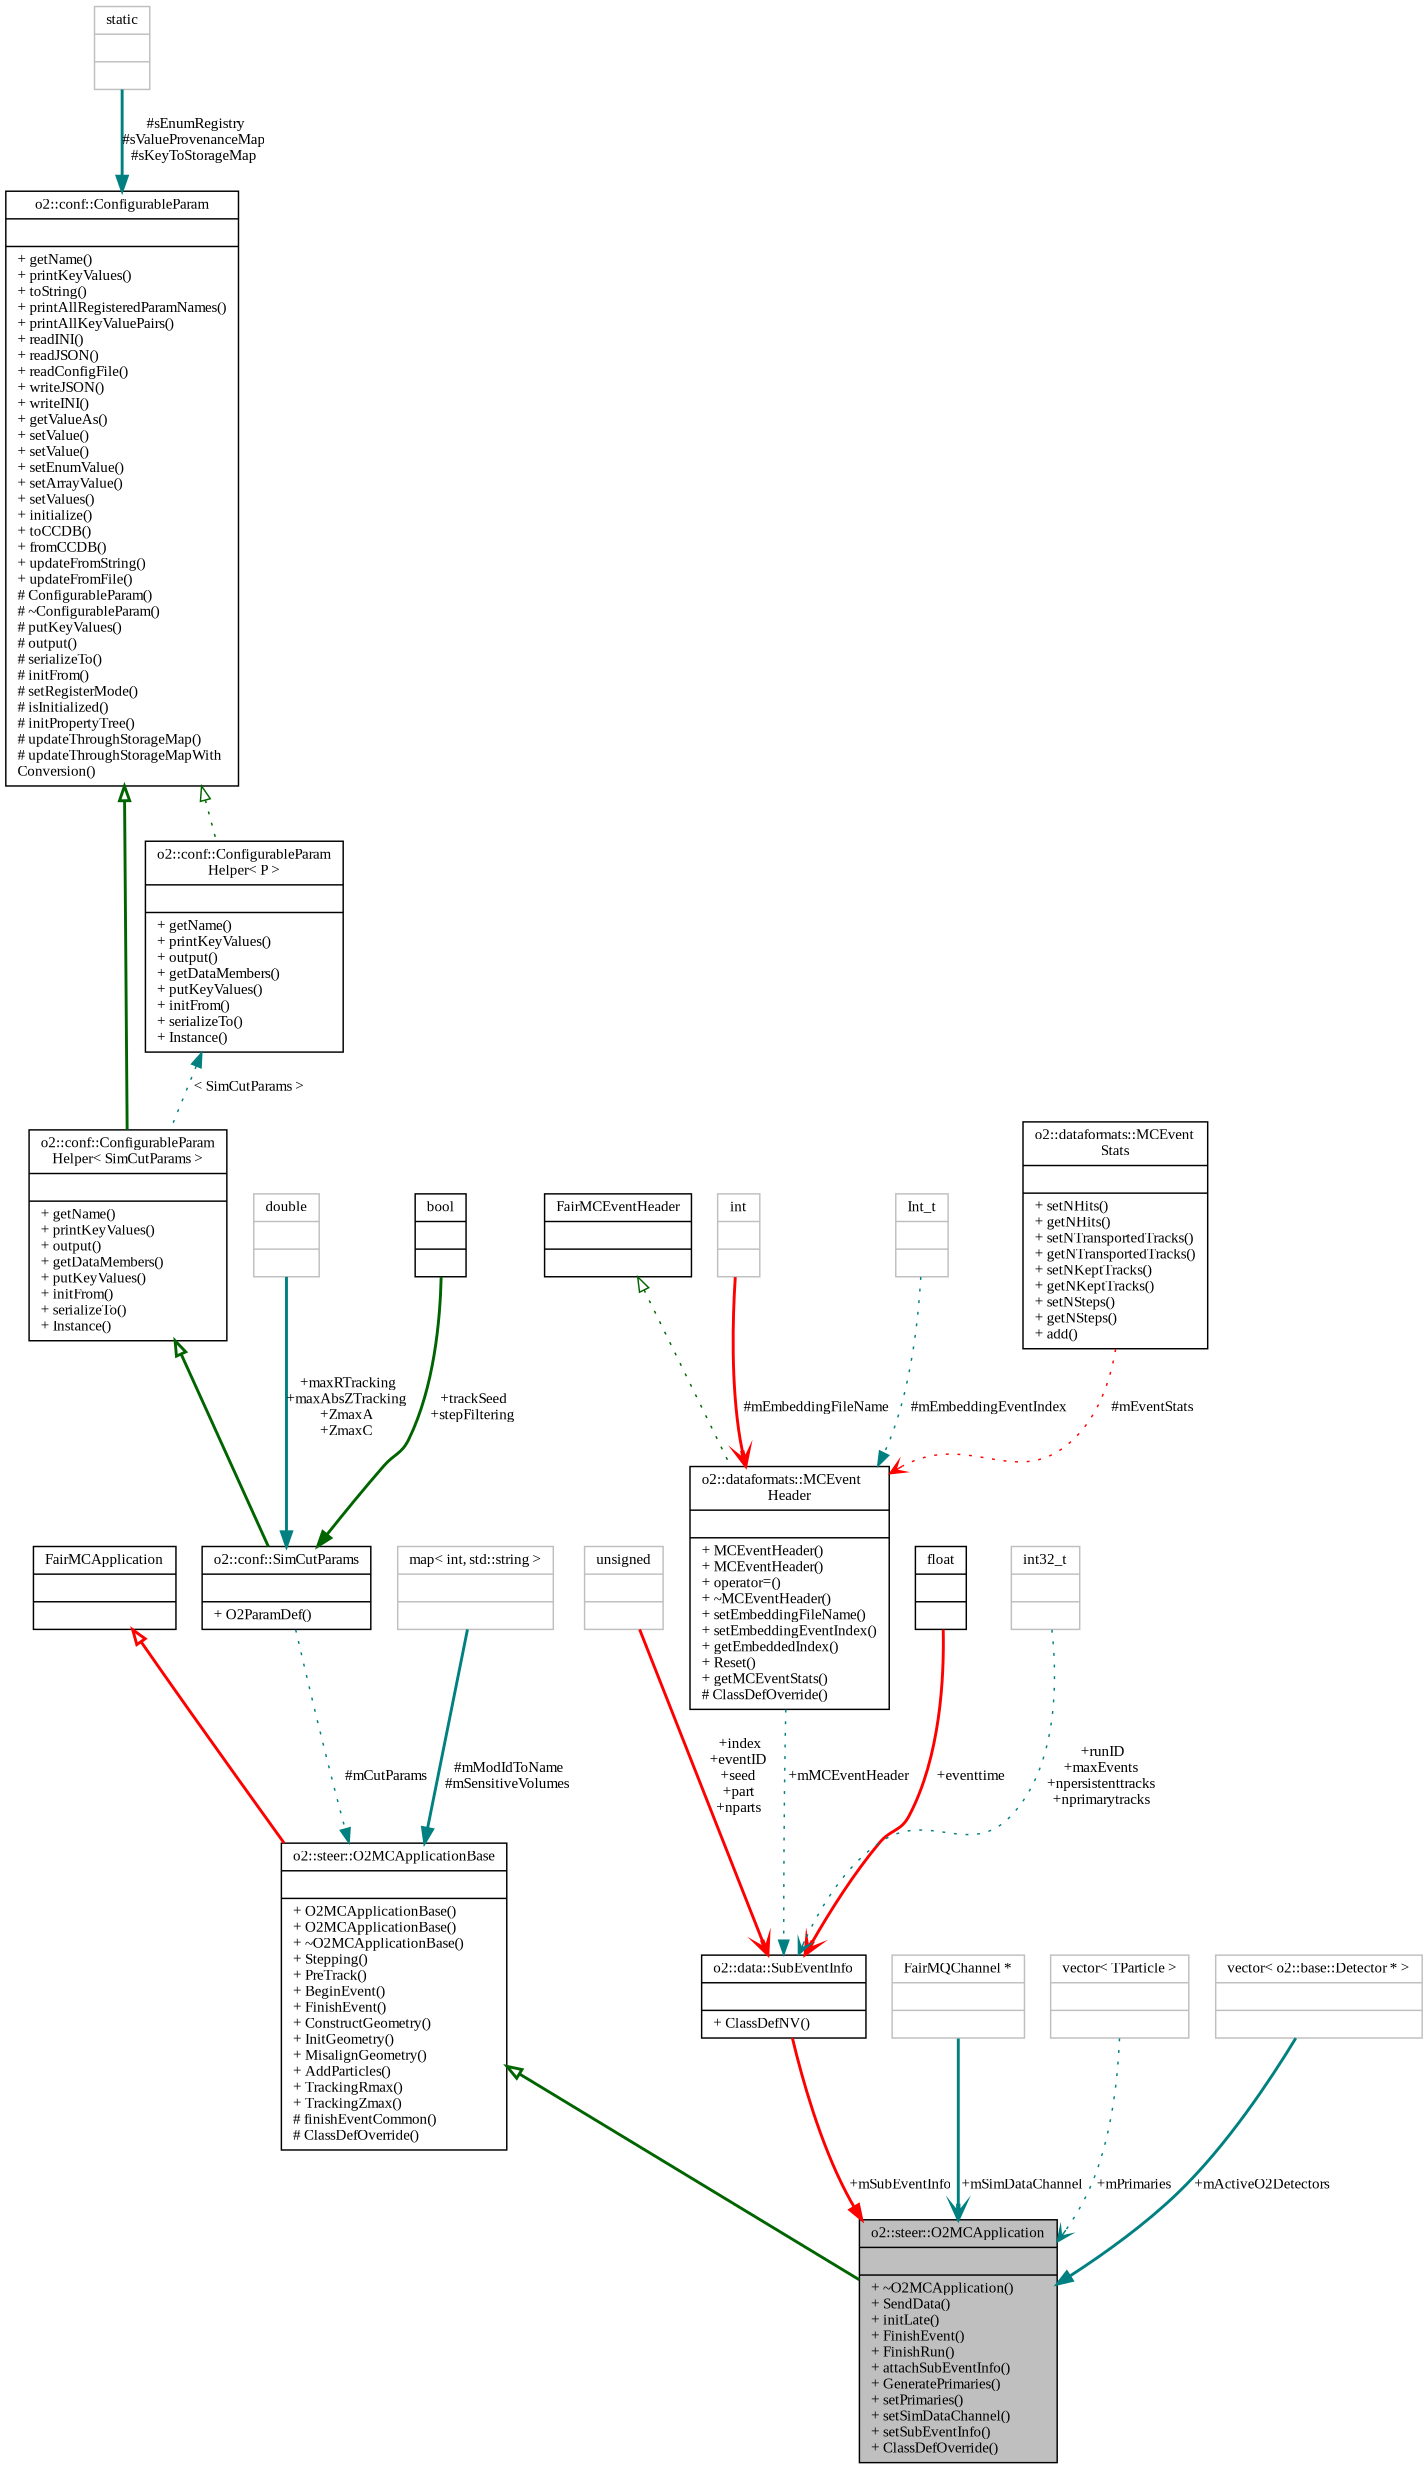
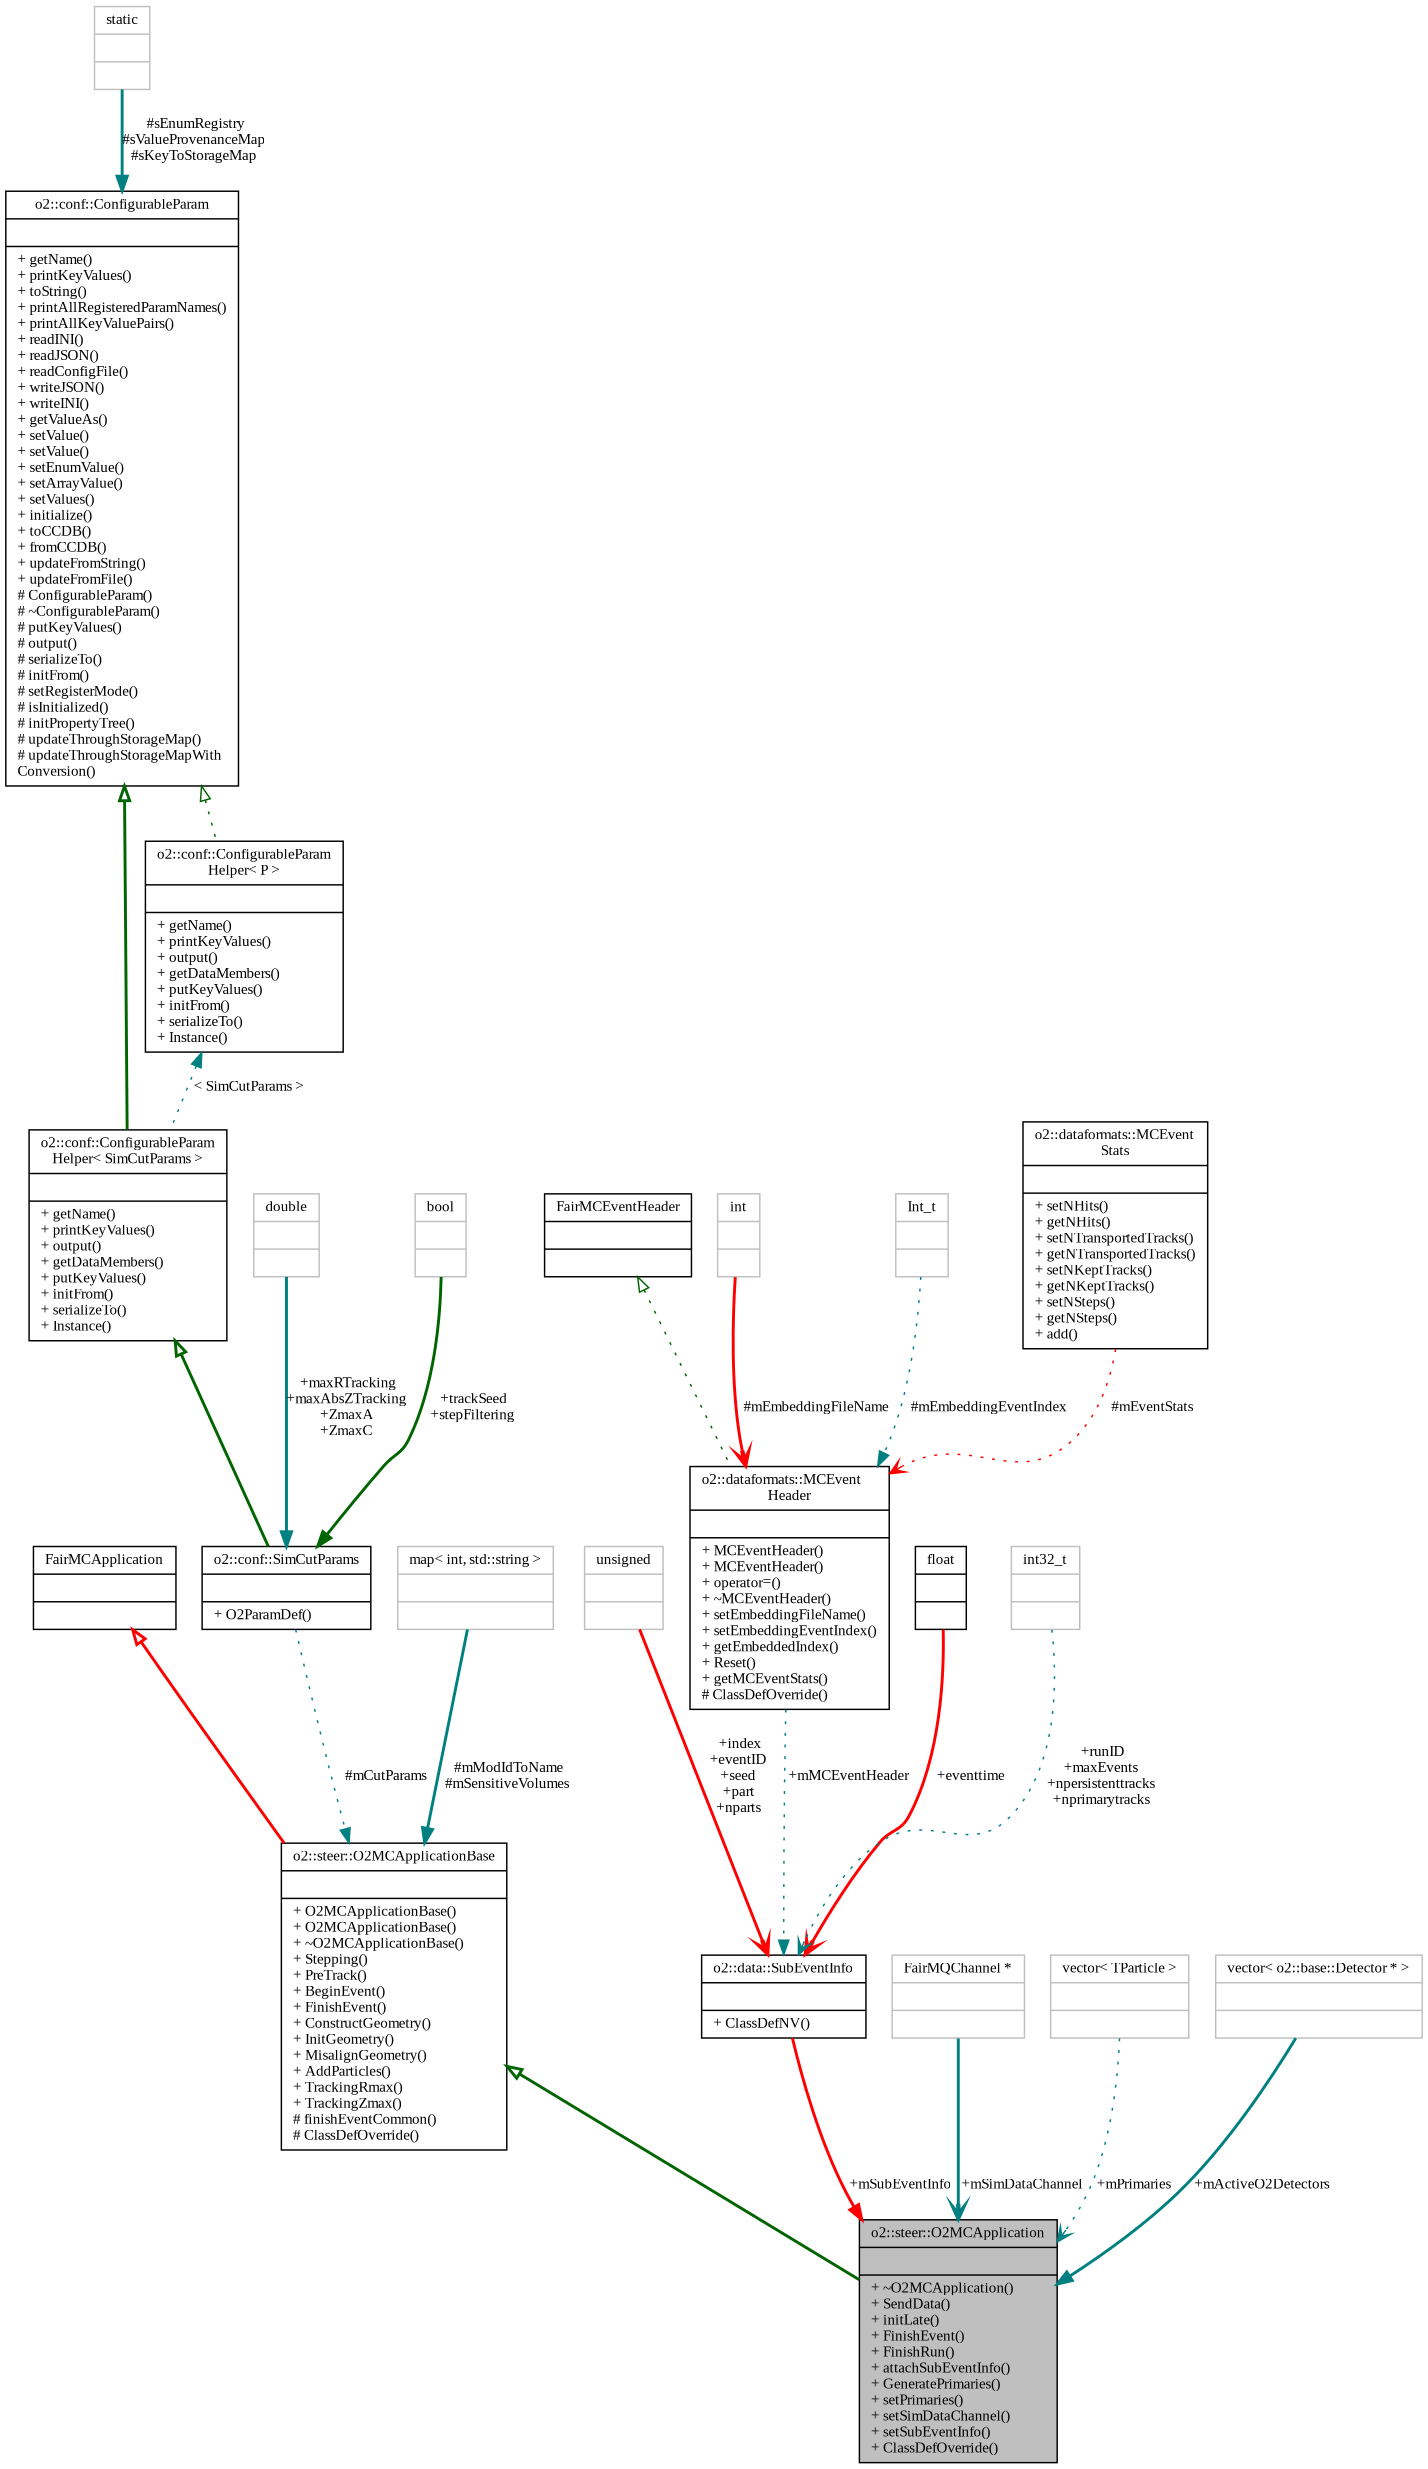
(441, 1235) -> (441, 1235)
